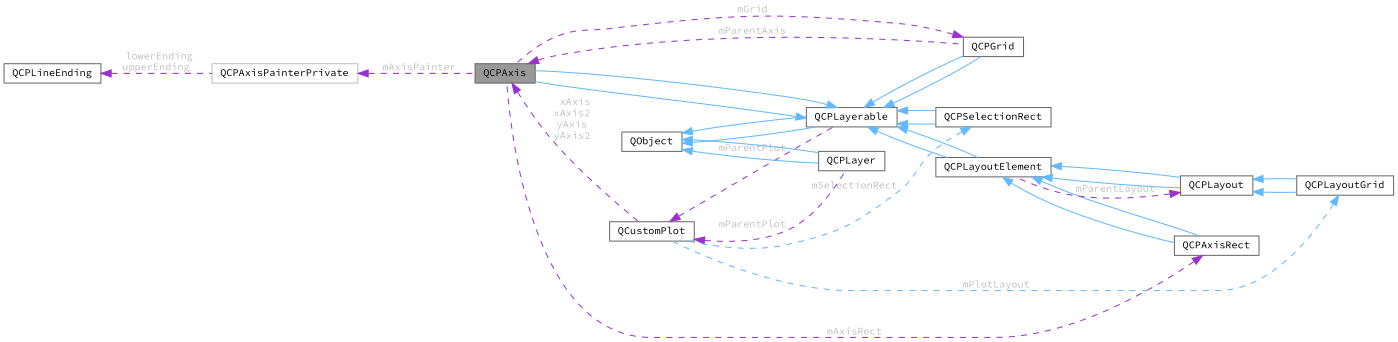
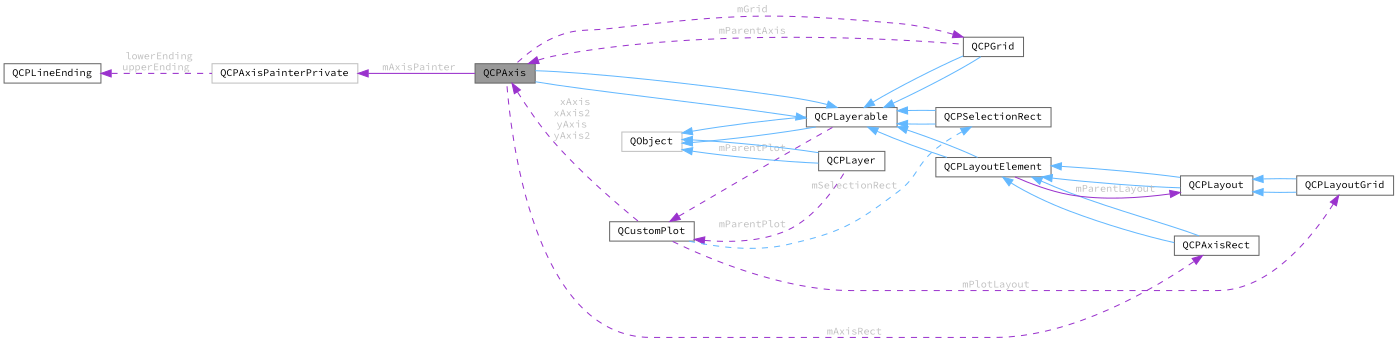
(422, 73) -> (422, 73)
(652, 142) -> (652, 142)
(1103, 198) -> (1103, 198)
(1016, 291) -> (1016, 291)
